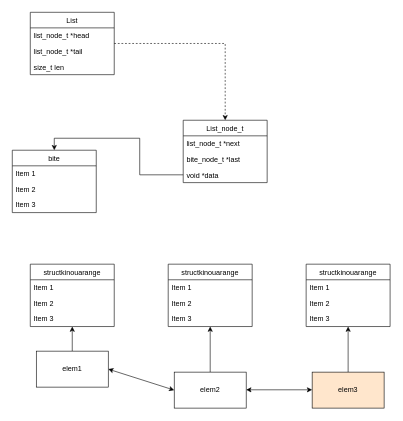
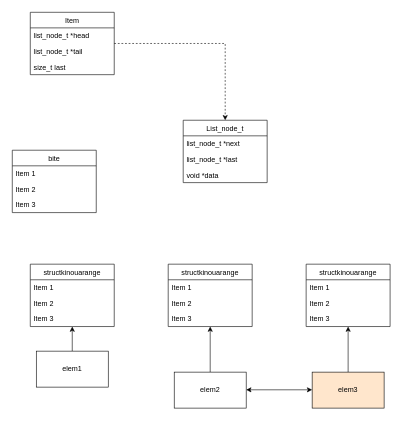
(72, 20) -> (72, 20)
(51, 67) -> (53, 67)
(54, 140) -> none
(218, 160) -> (217, 160)
(141, 380) -> none
